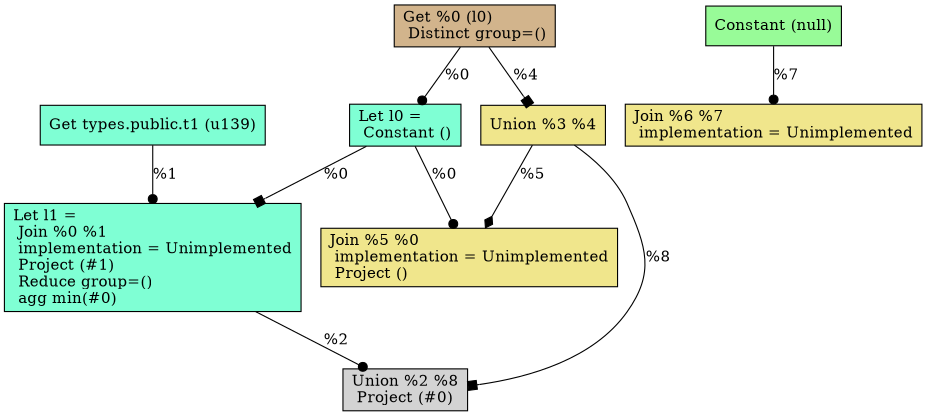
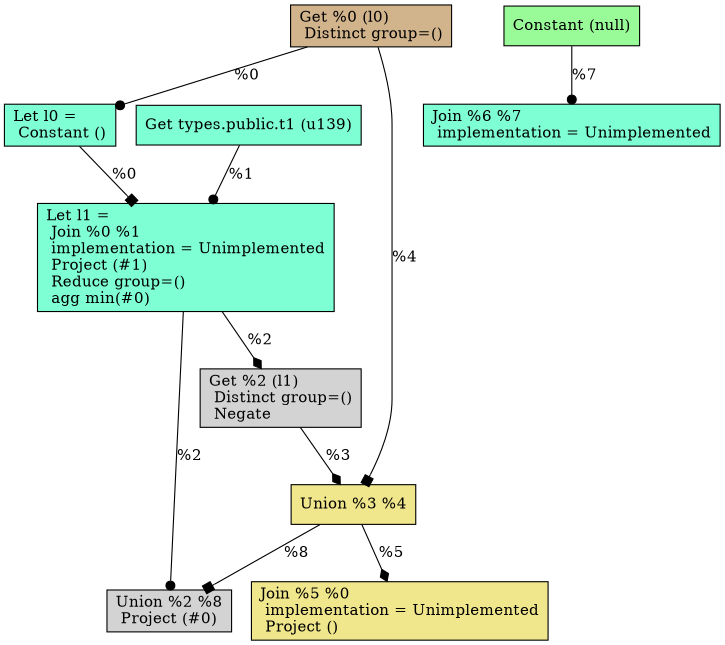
(774, 125) -> (572, 125)
(433, 183) -> none
none -> (281, 398)
